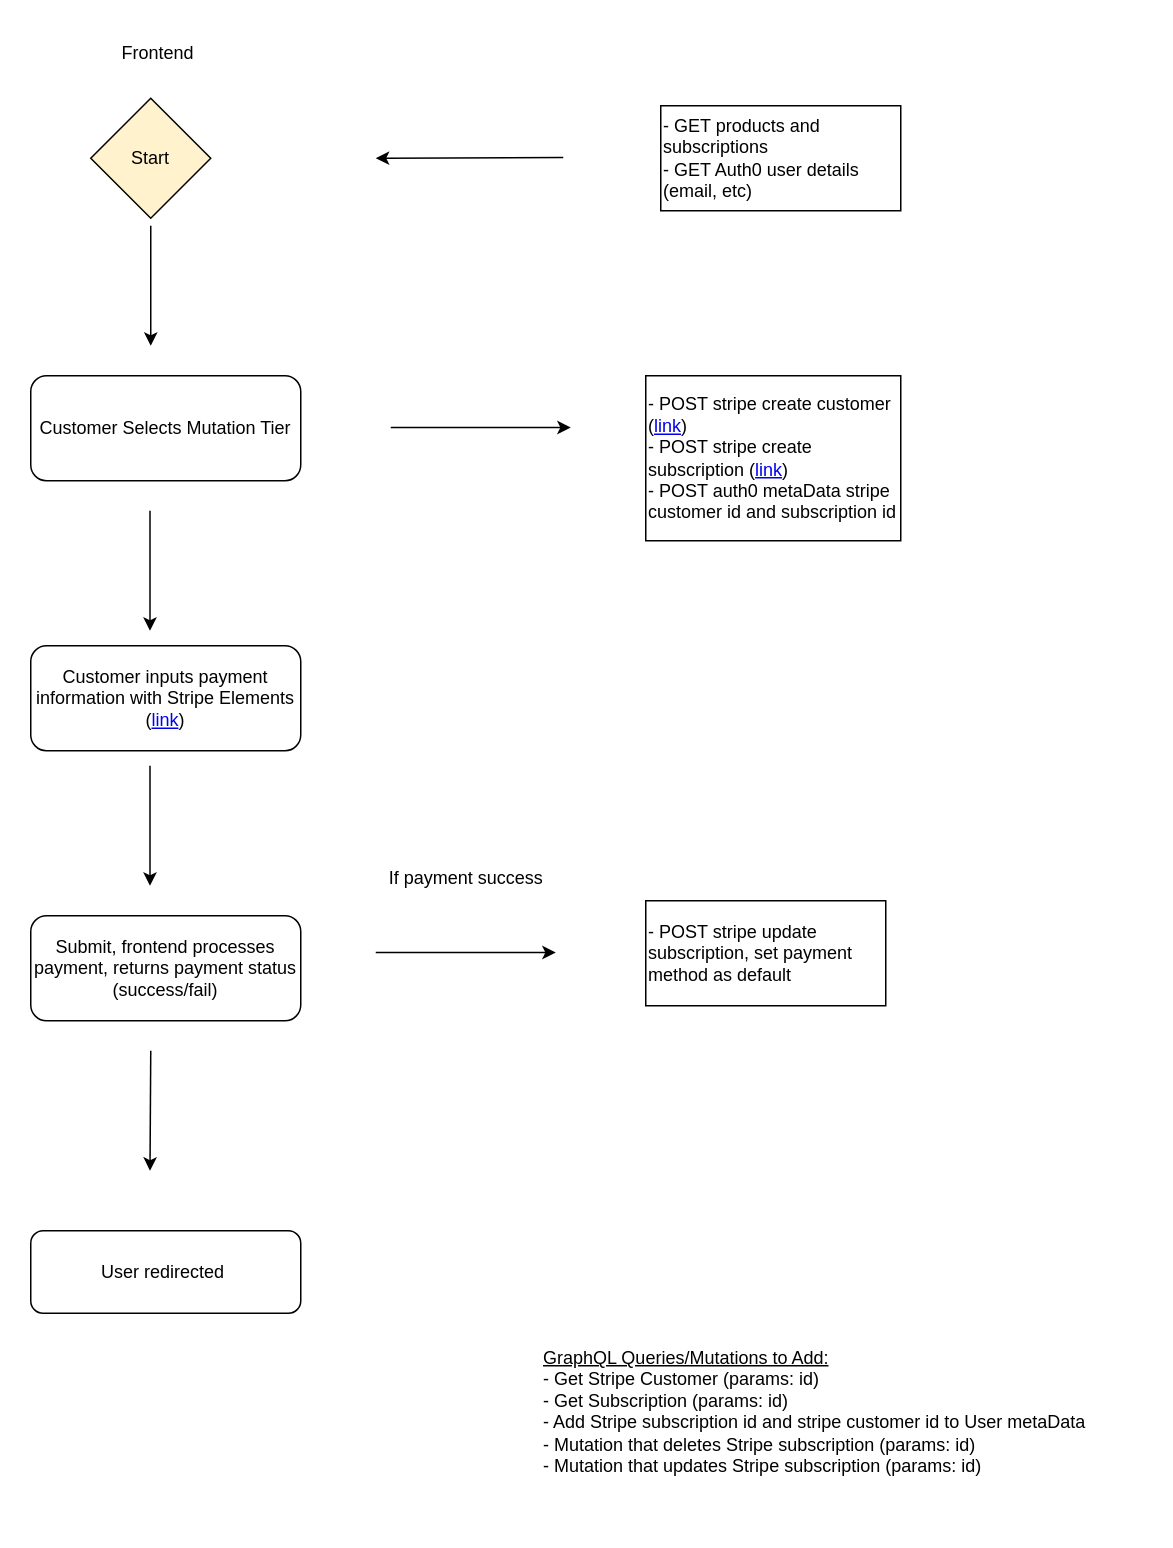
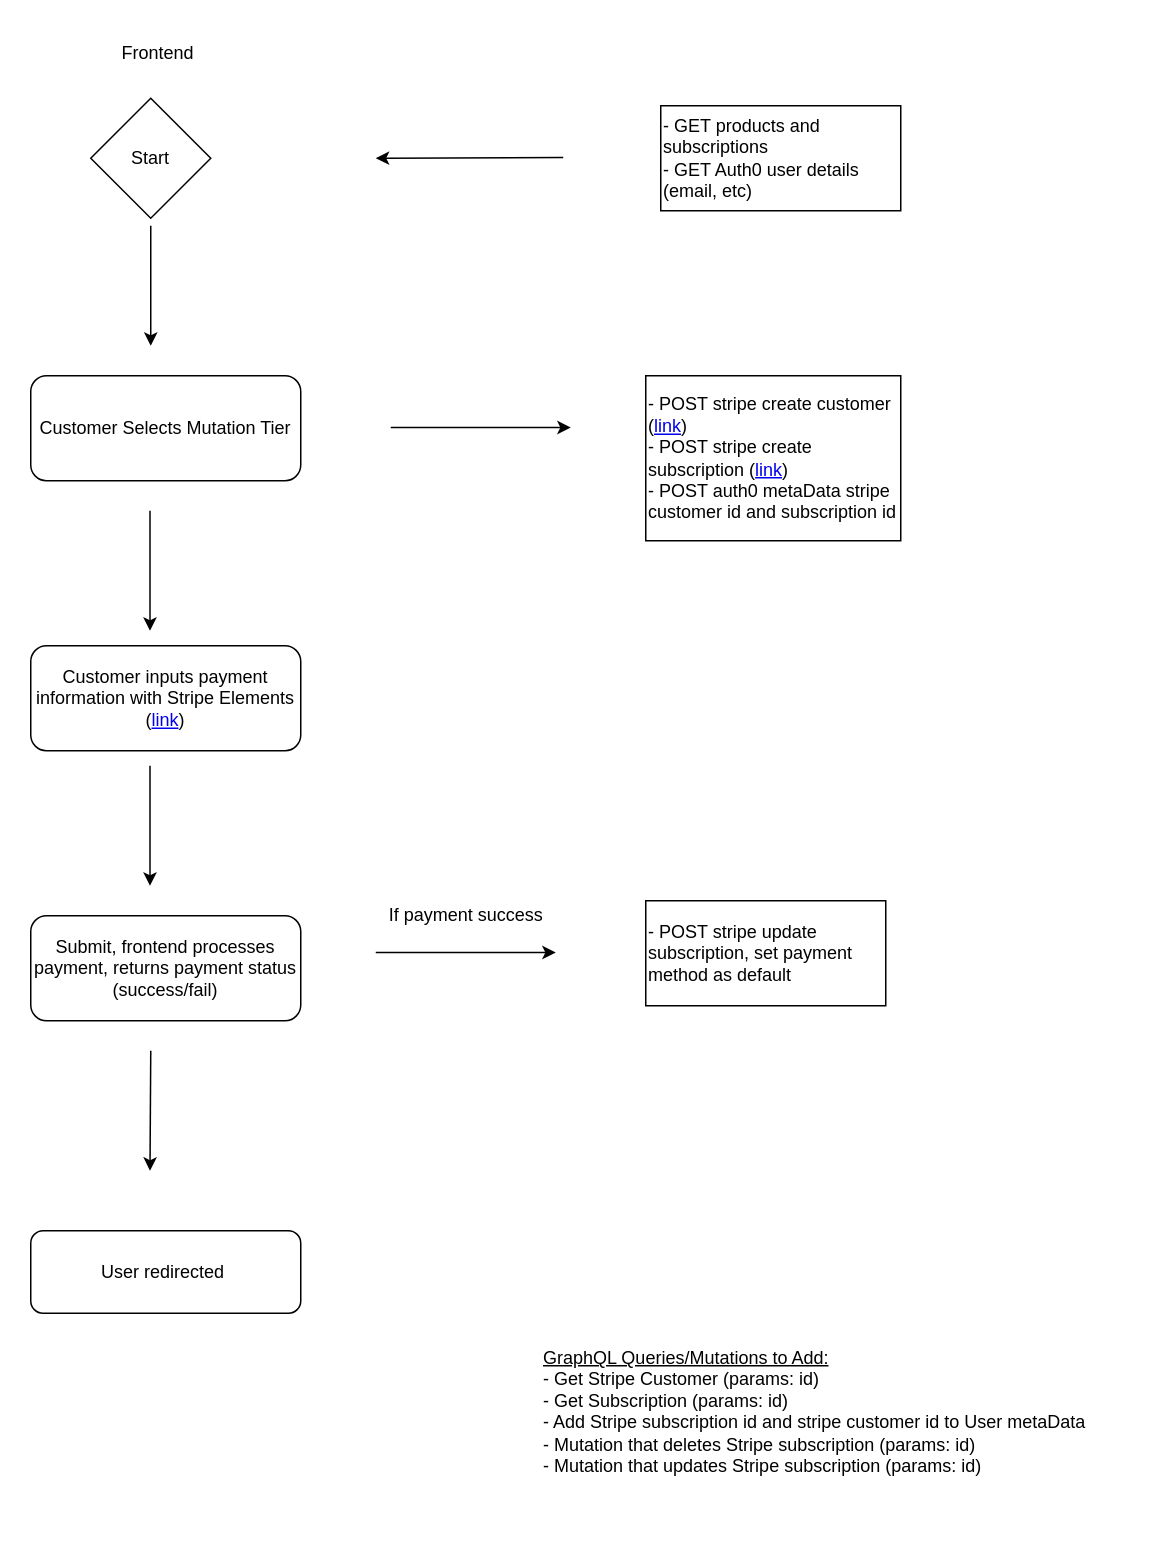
(151, 158) -> (151, 158)
(466, 878) -> (466, 916)
